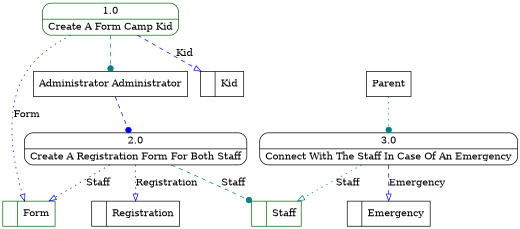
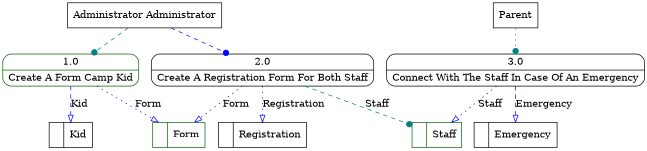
(111, 50) -> (112, 39)
(333, 181) -> (477, 102)
(98, 183) -> (236, 104)
